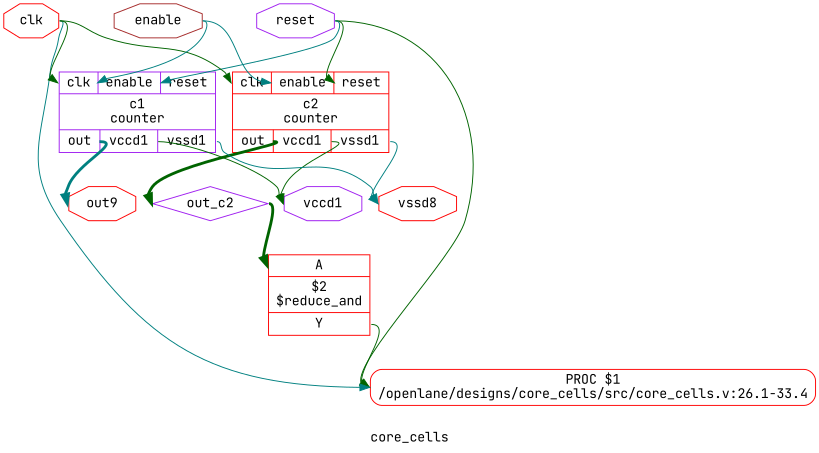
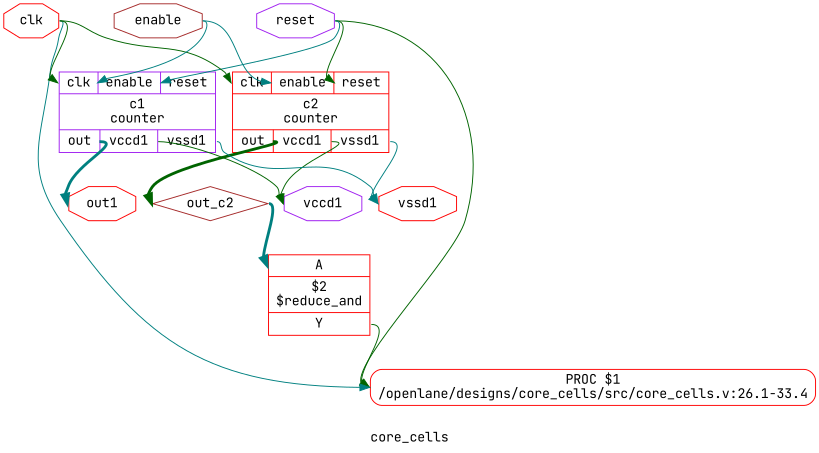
(102, 204) -> (102, 204)
(210, 204) -> (210, 204)
(418, 204) -> (418, 204)
(269, 230) -> (269, 230)
